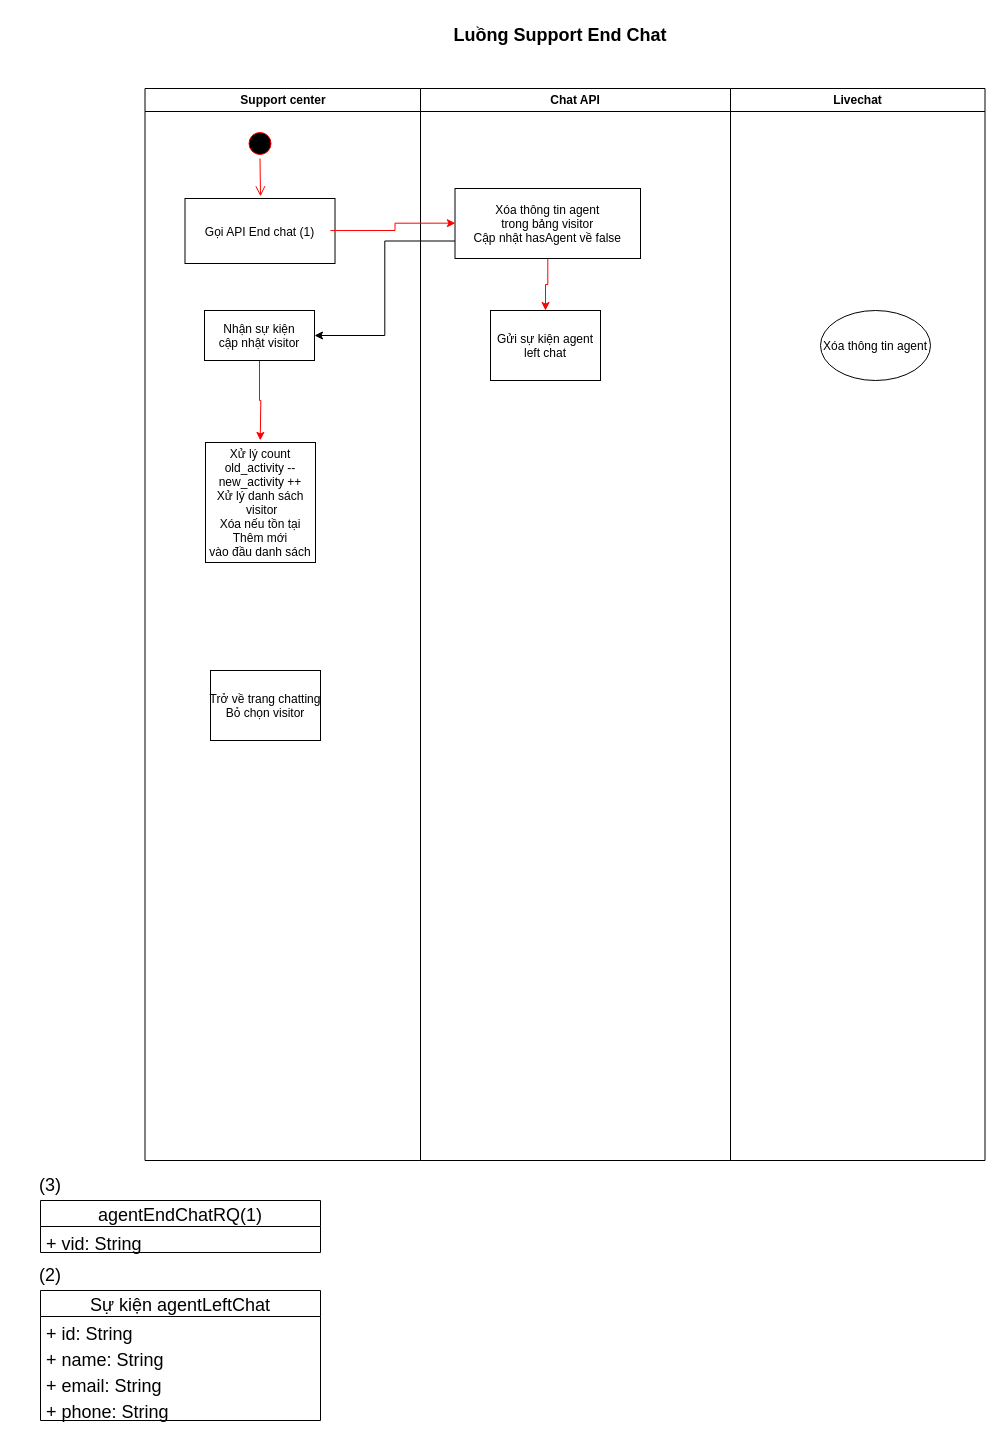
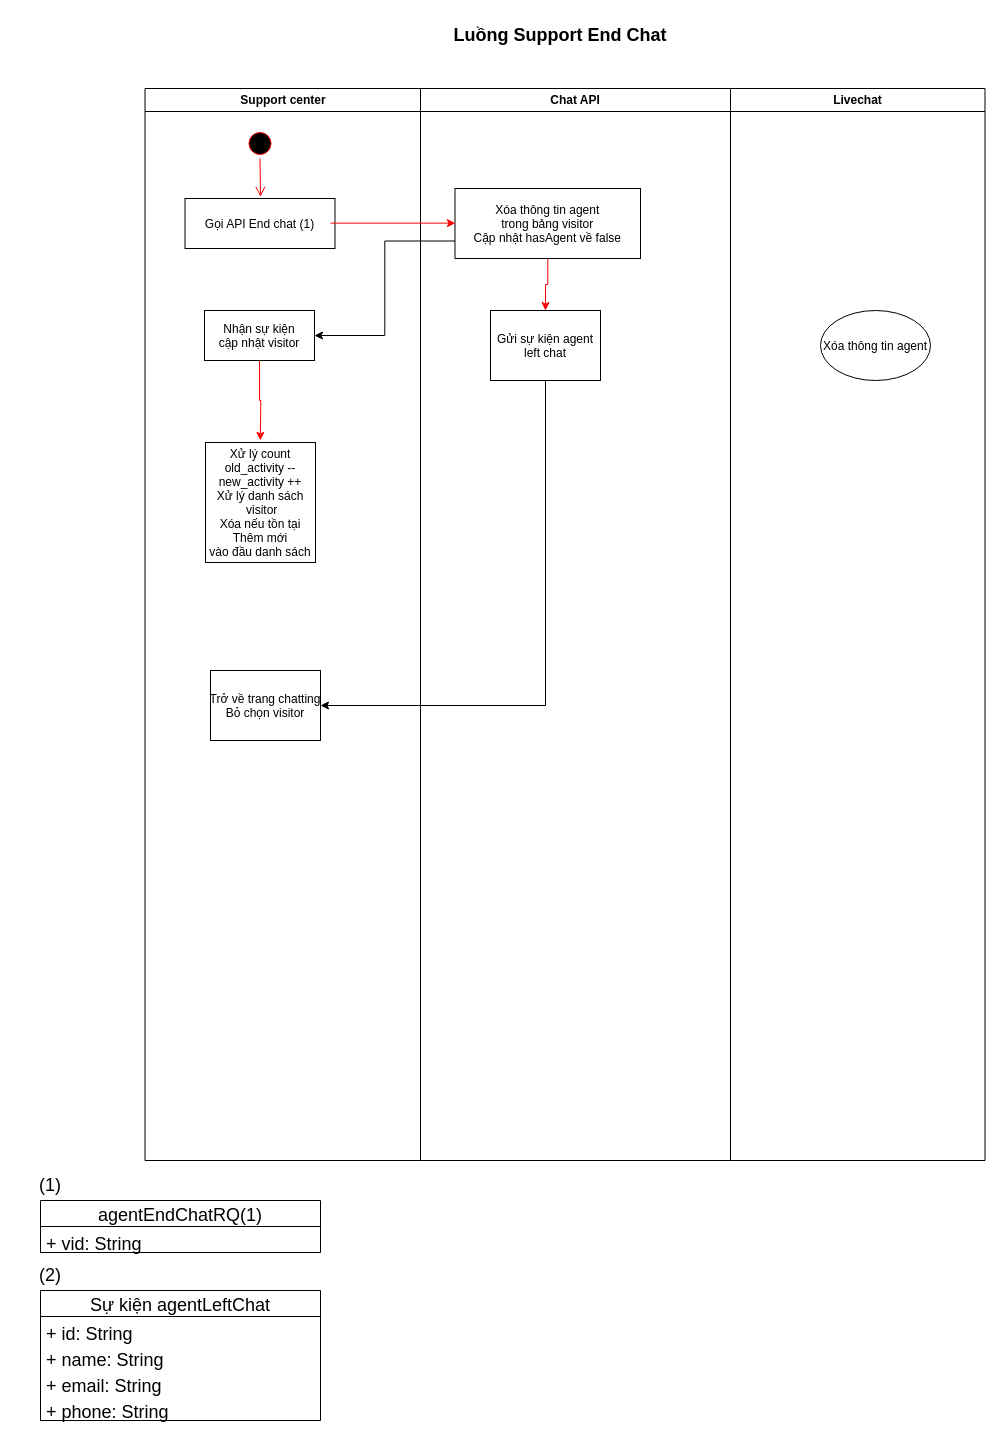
(260, 231) -> (260, 224)
none -> (546, 652)
(51, 1186) -> (51, 1186)
